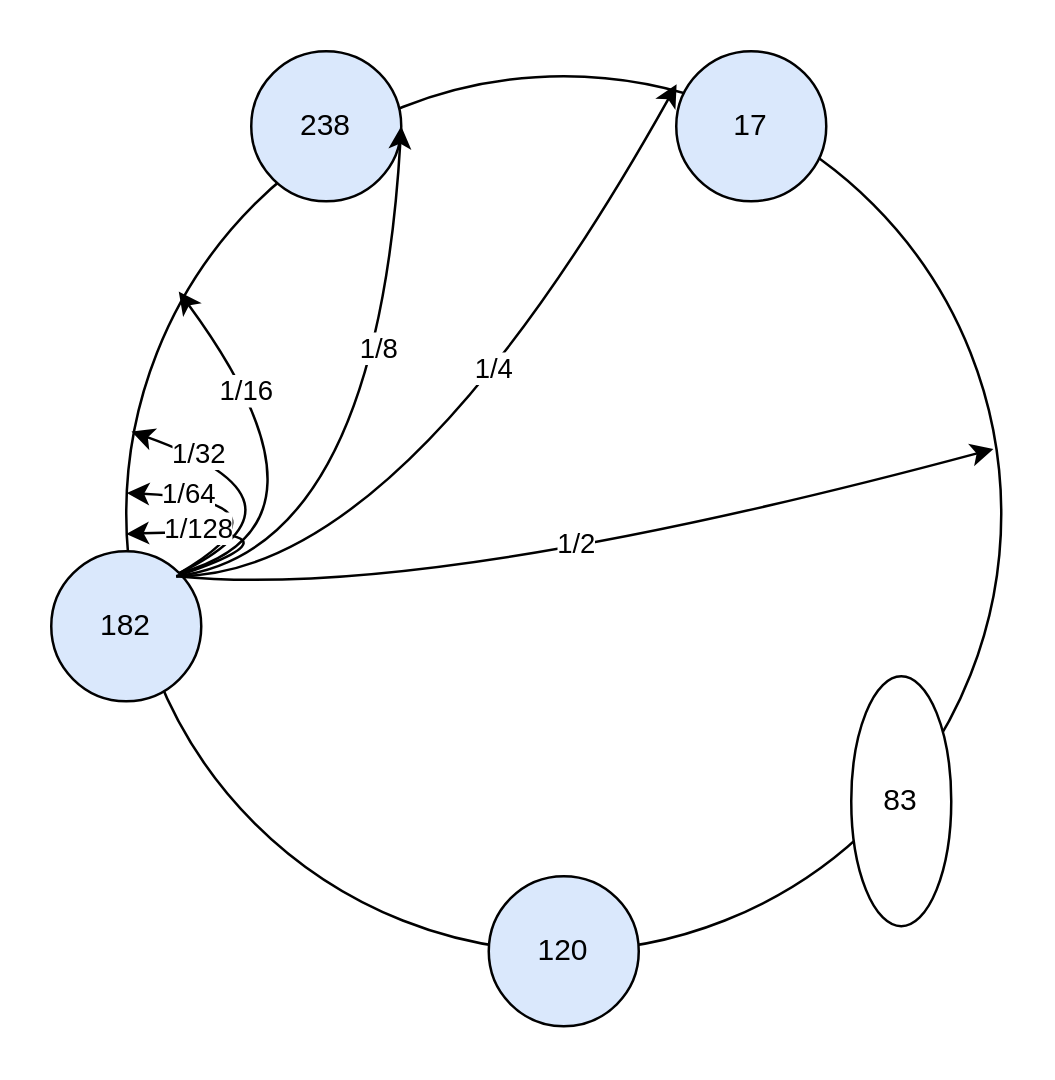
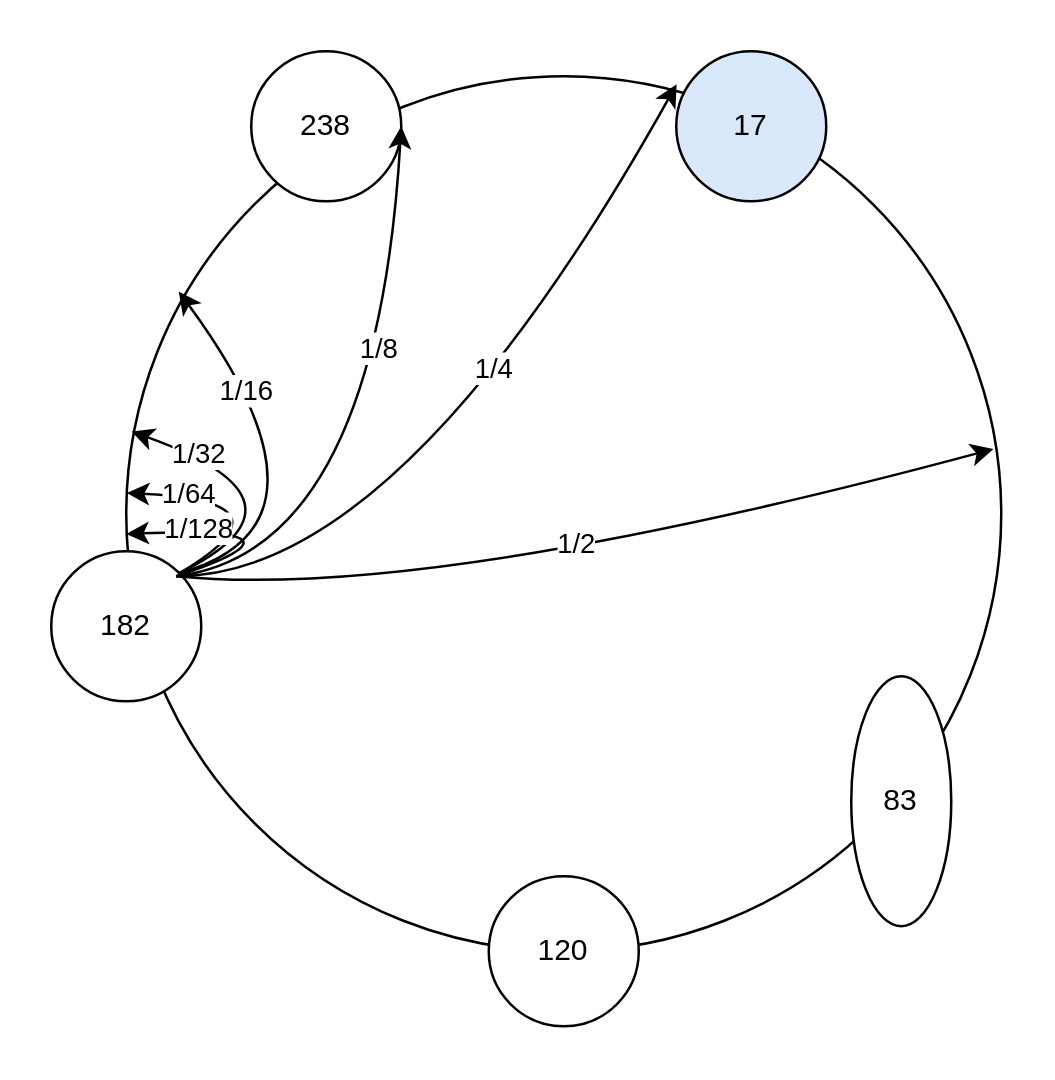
(326, 126) -> (326, 126)
(126, 626) -> (126, 626)
(564, 951) -> (564, 951)
